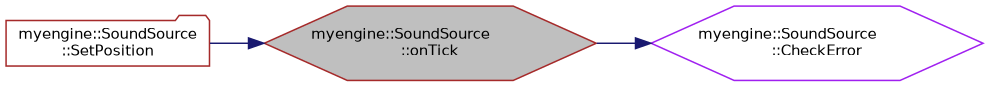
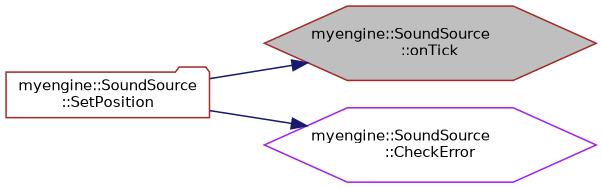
(616, 43) -> (251, 117)
